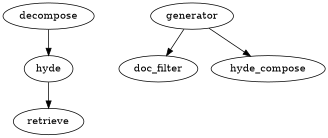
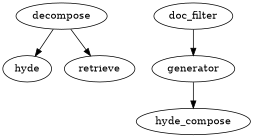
(177, 39) -> (193, 39)
(49, 92) -> (78, 40)
